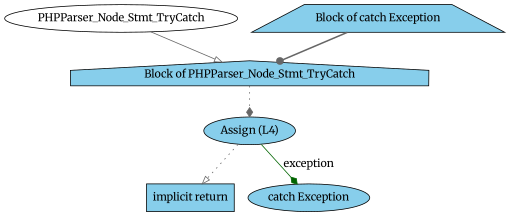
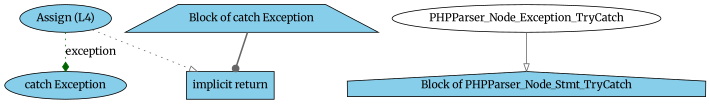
(121, 18) -> (527, 18)
(315, 46) -> (242, 49)
(250, 97) -> none
(276, 161) -> (66, 47)
